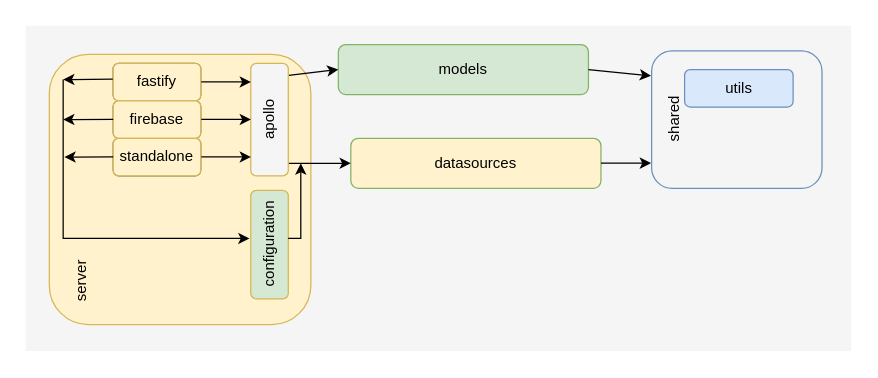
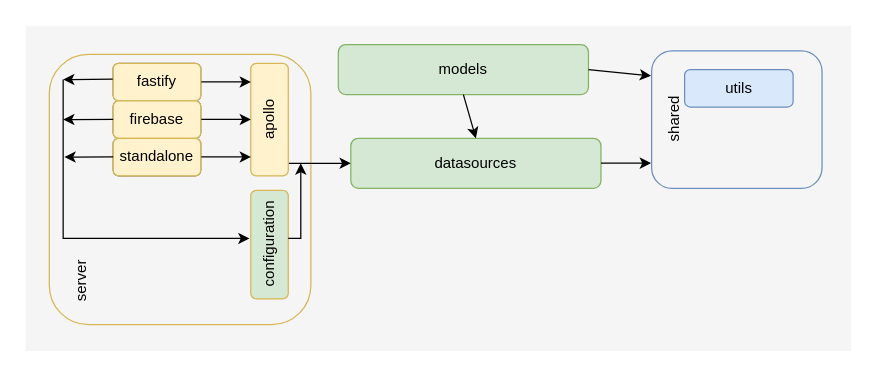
(309, 73) -> none
none -> (468, 112)
(269, 119) -> (269, 119)
(476, 163) -> (476, 163)
(180, 189) -> (180, 189)
